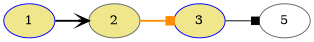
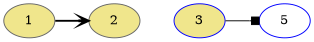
(29, 21) -> (29, 21)
(152, 21) -> none
(285, 21) -> (285, 21)
